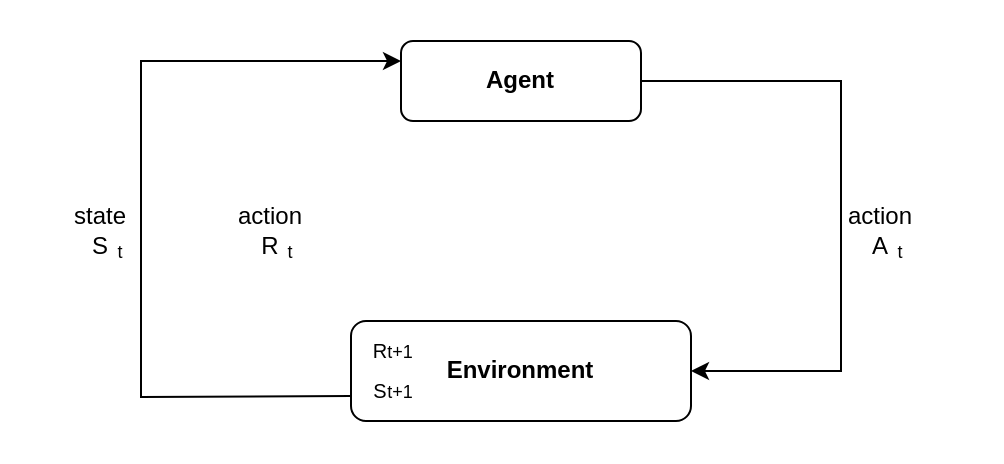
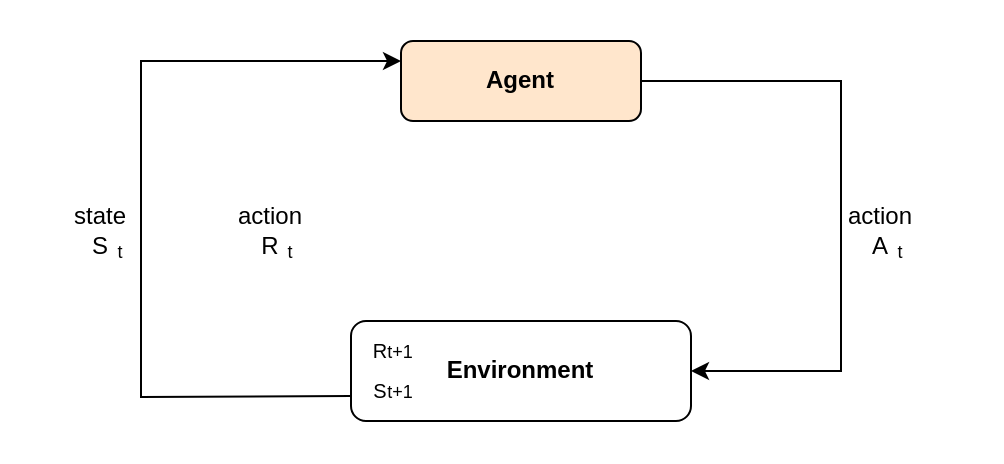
(521, 81) -> (521, 81)
